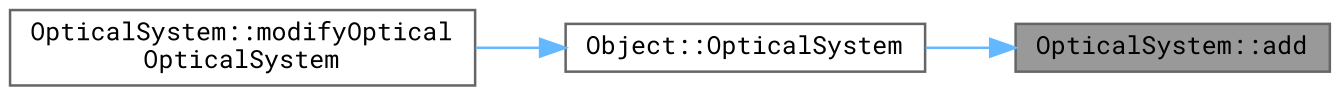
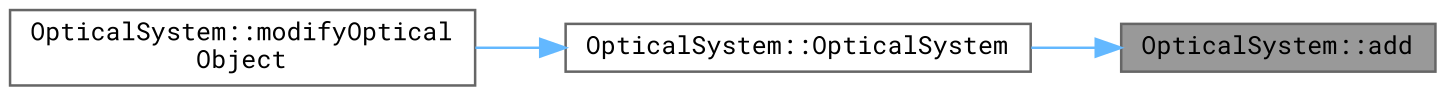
(243, 48) -> (243, 48)
(745, 48) -> (798, 48)
